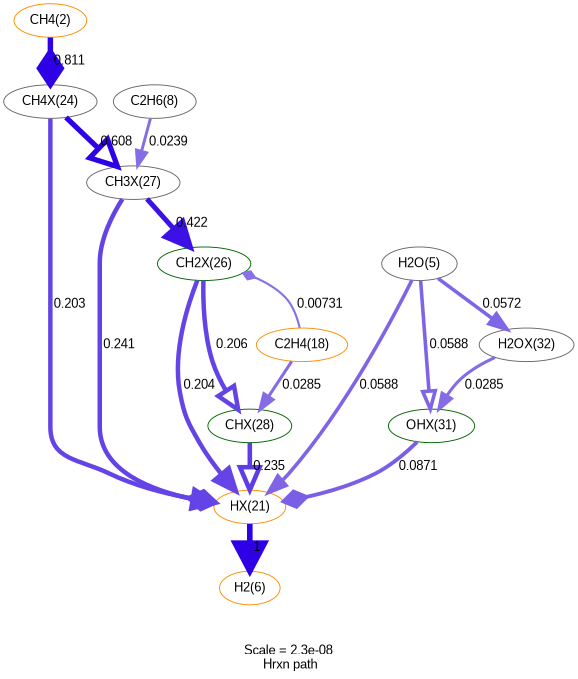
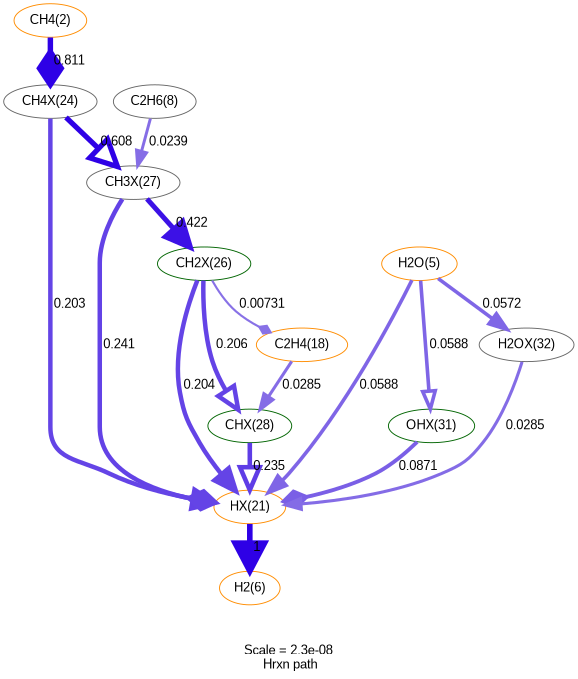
(419, 264) -> (419, 264)
(284, 297) -> (232, 308)
(468, 373) -> (441, 474)
